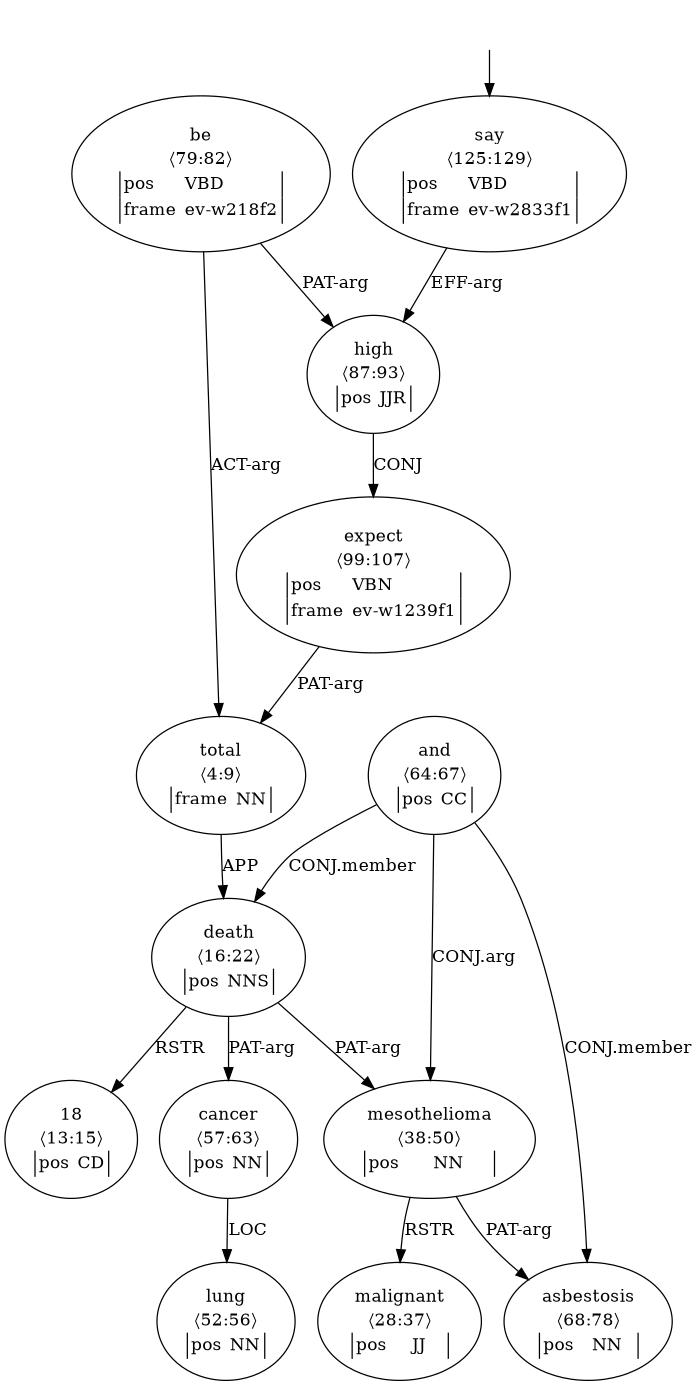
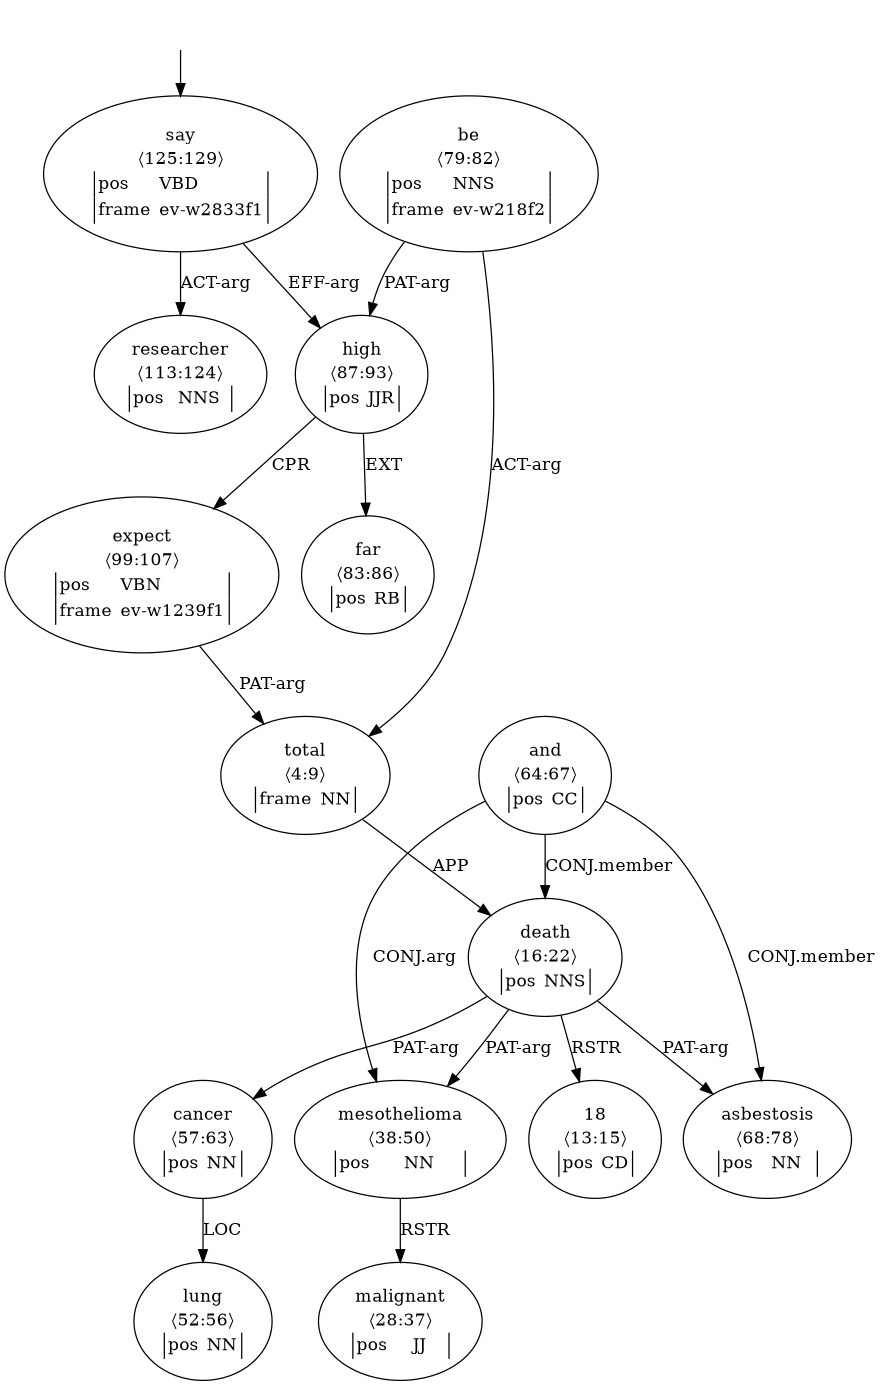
(205, 184) -> (474, 184)
none -> (181, 374)
(398, 465) -> (291, 465)
none -> (368, 575)
(484, 1237) -> (650, 1044)
